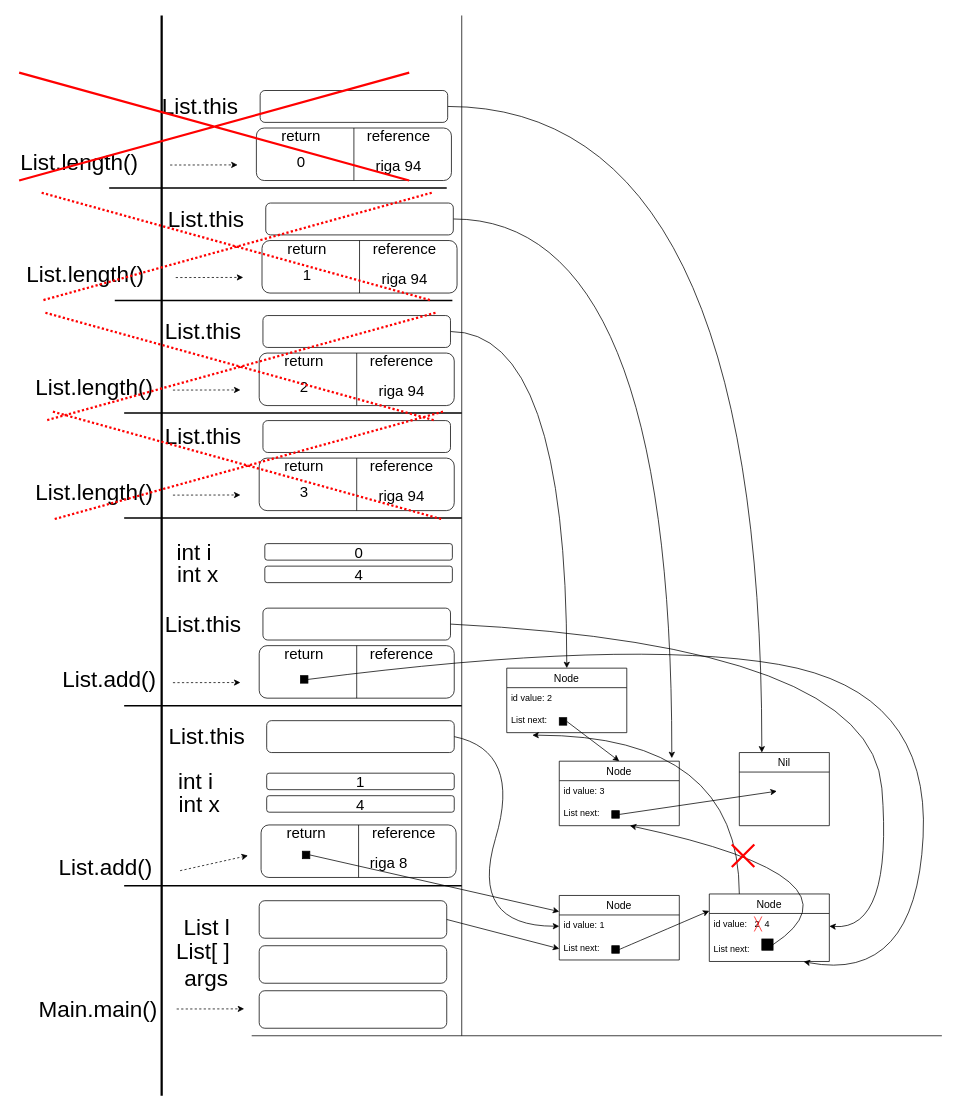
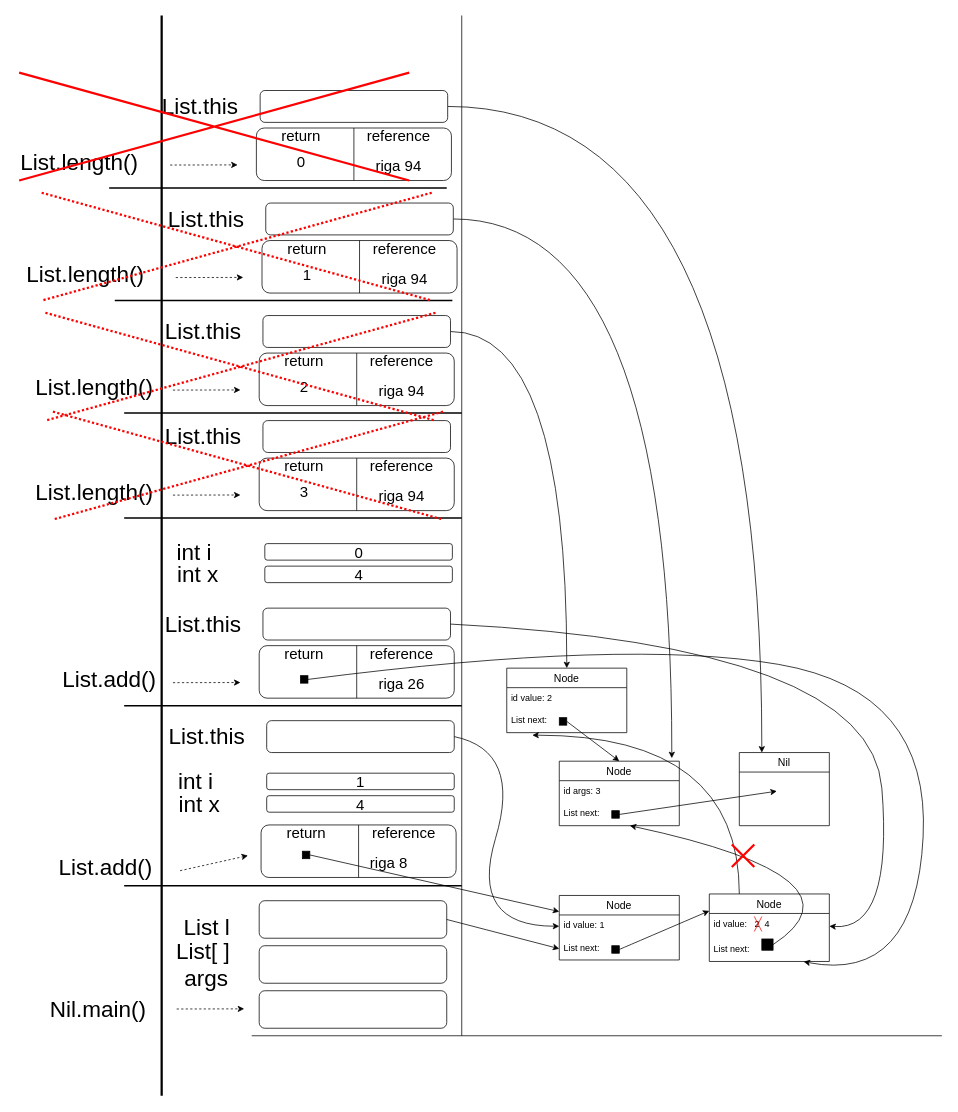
none -> (402, 683)
(585, 791) -> (584, 791)
(98, 1009) -> (98, 1009)
